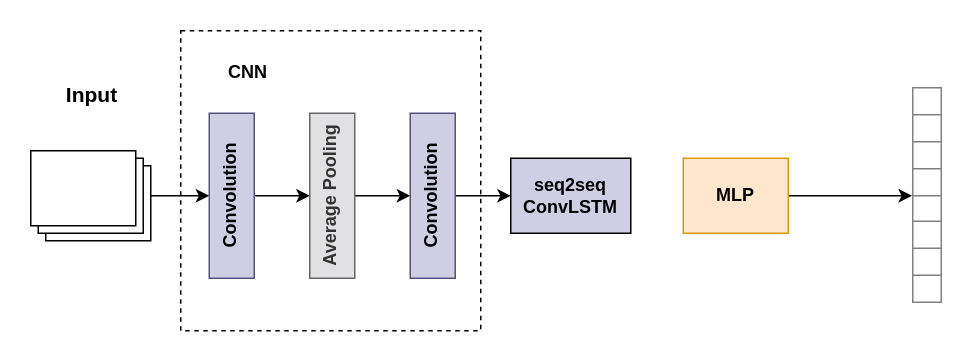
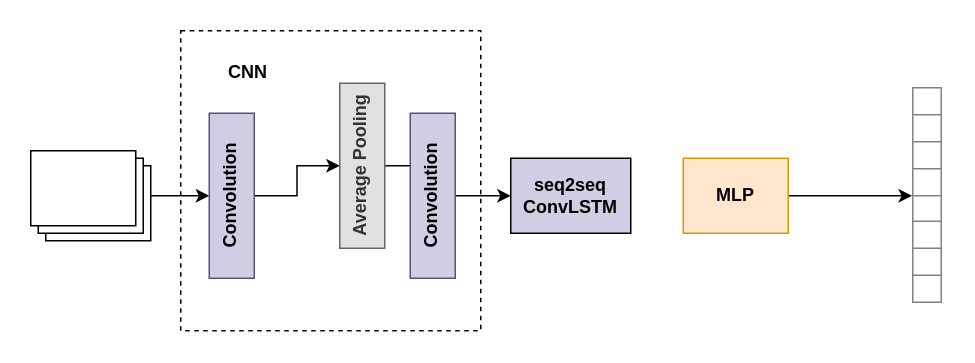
(92, 95) -> none
(332, 196) -> (362, 166)
